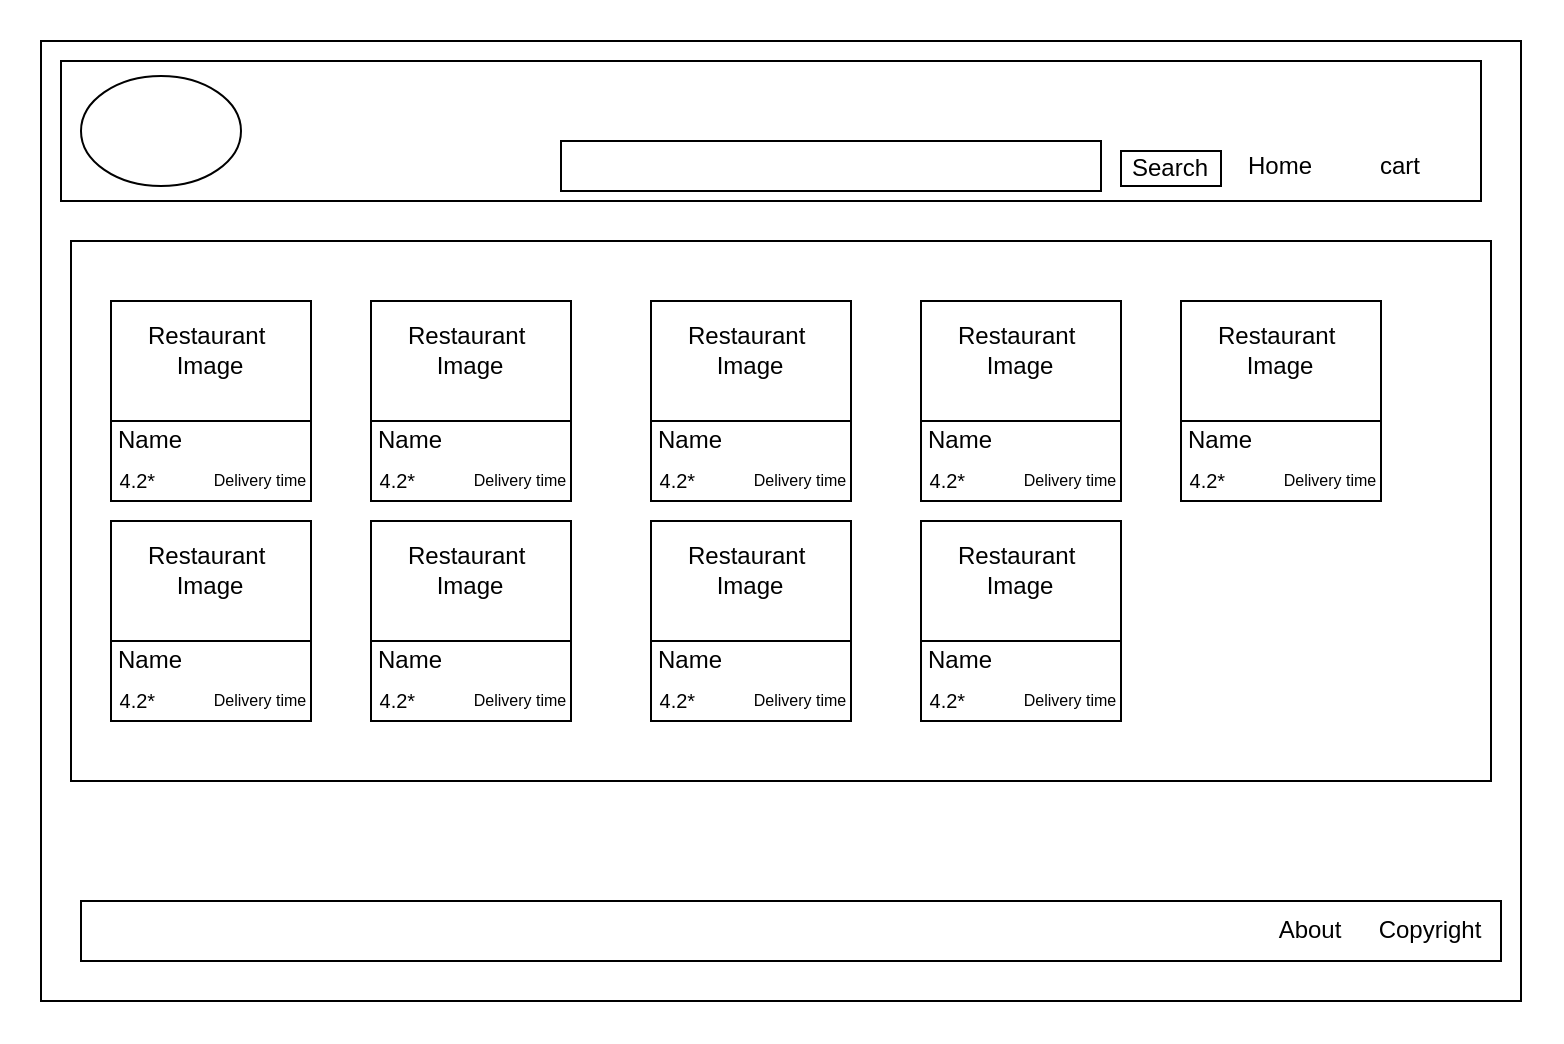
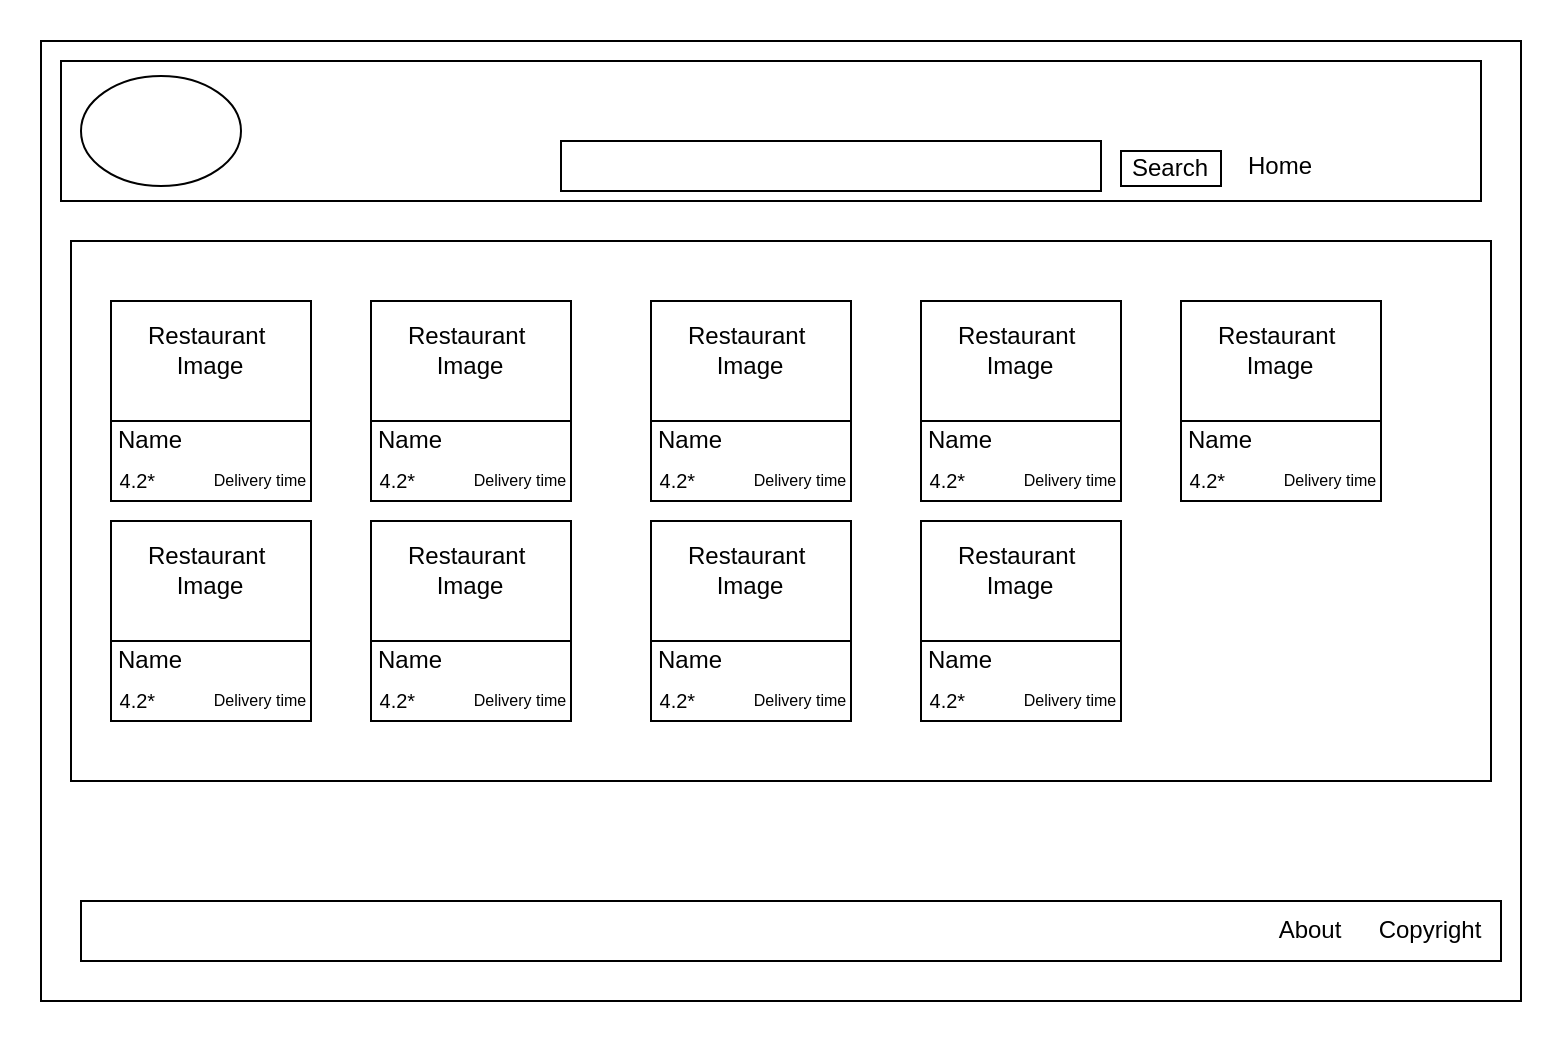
(1401, 166) -> none
